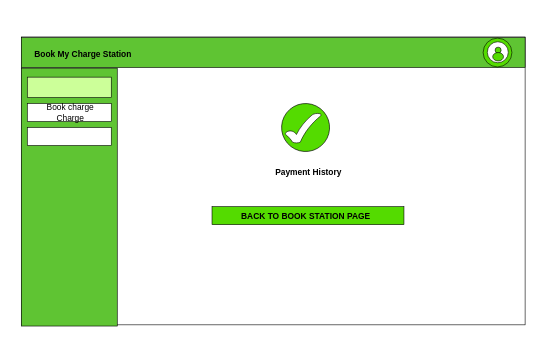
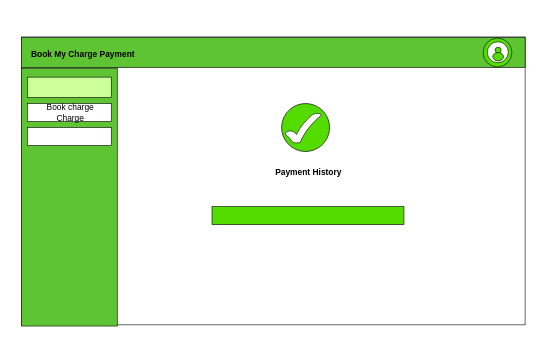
(83, 54) -> (83, 54)
(306, 216) -> none
